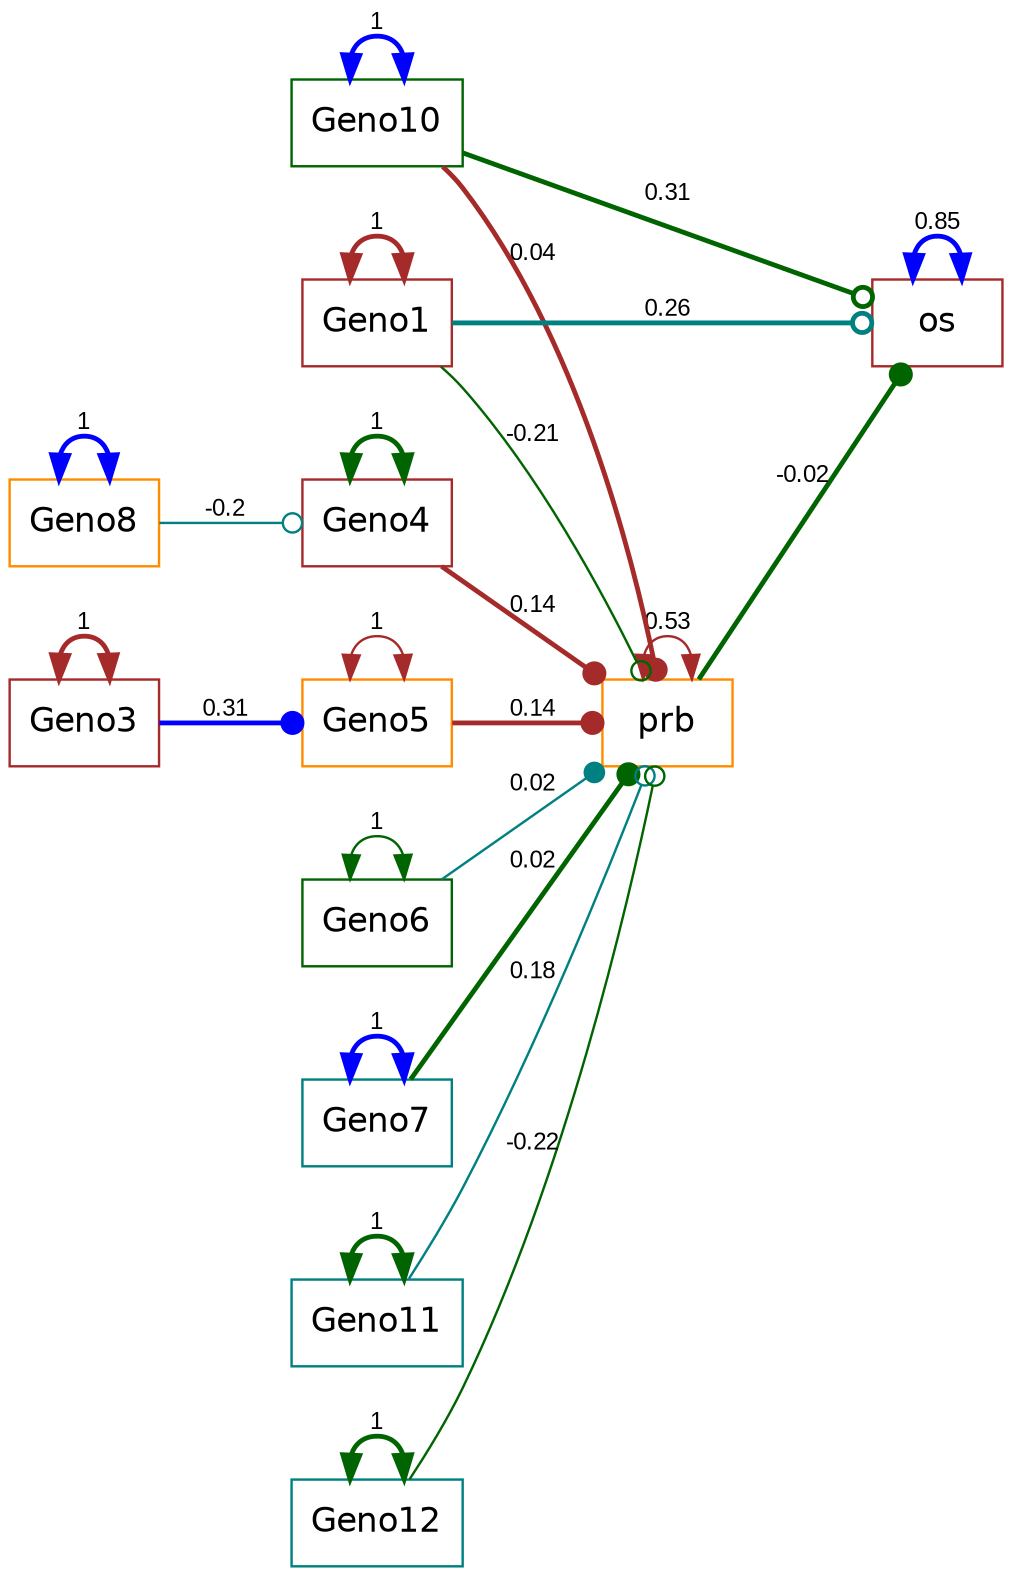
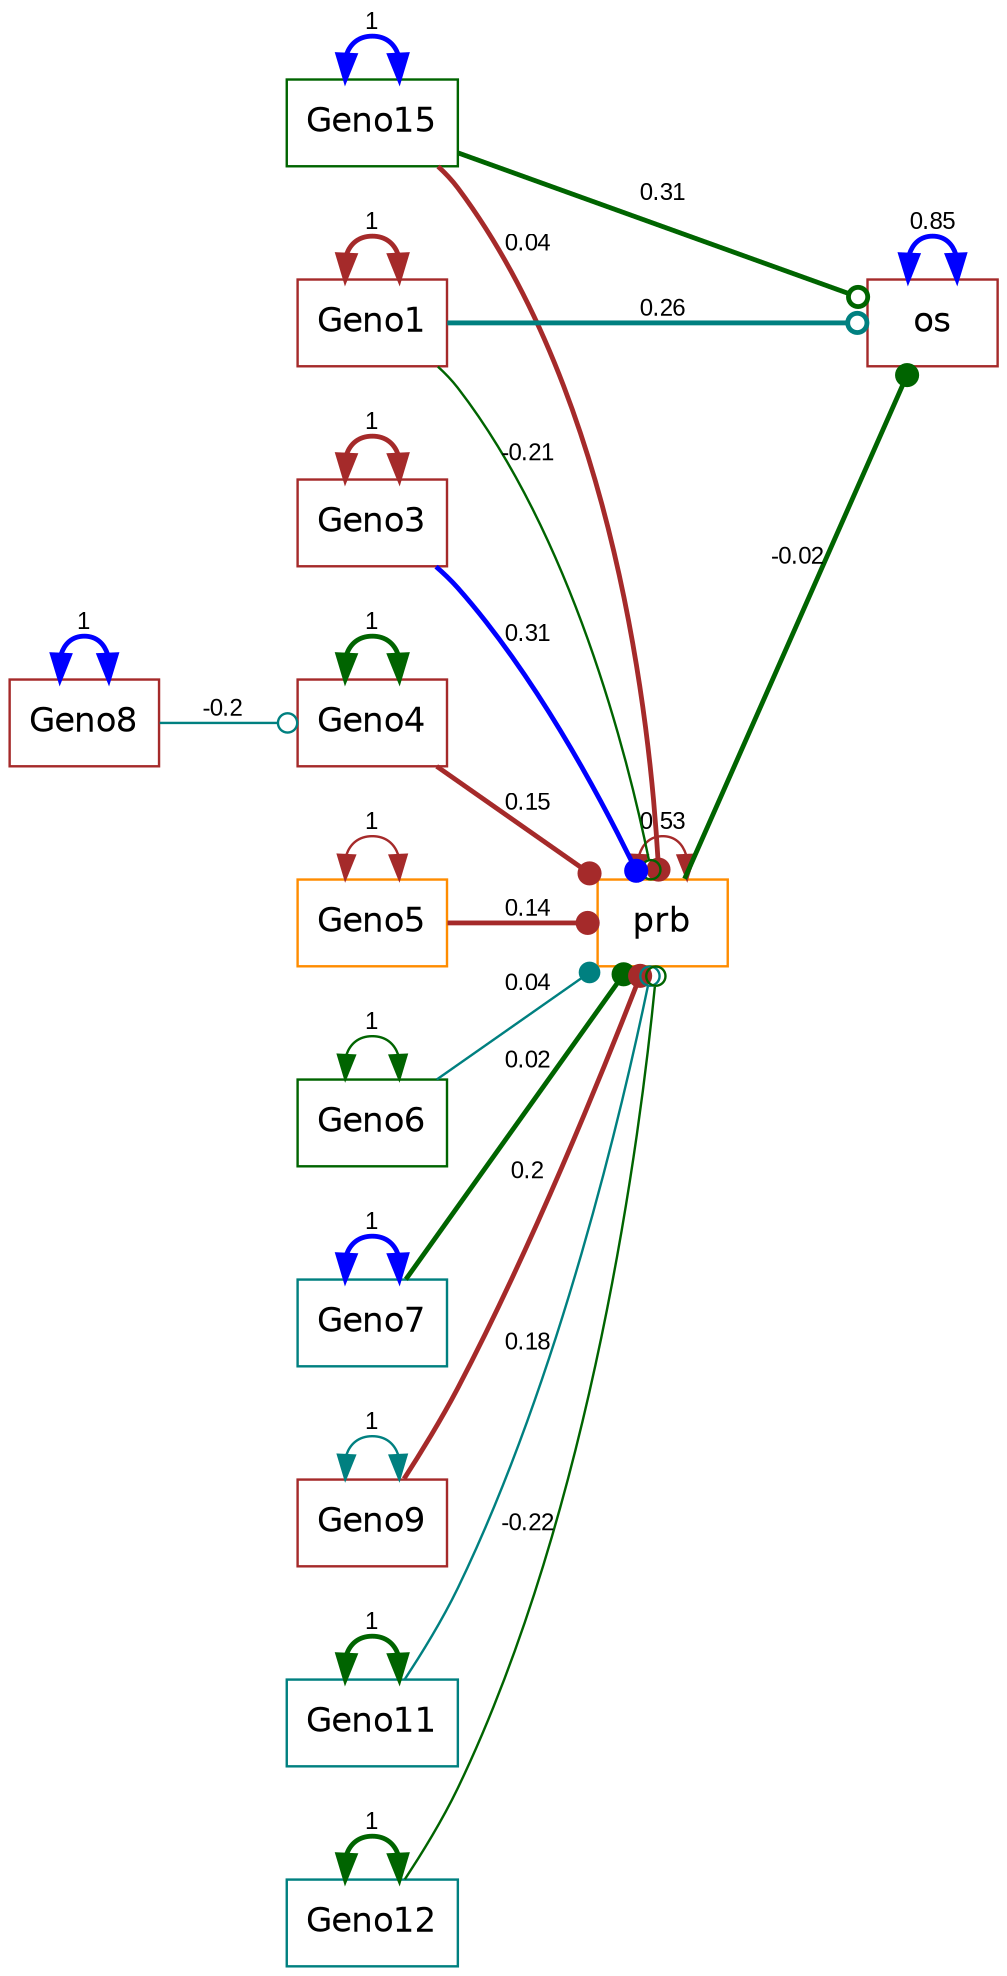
(377, 123) -> (372, 123)
(84, 523) -> (84, 723)
(533, 606) -> (528, 804)
(221, 723) -> (545, 706)
(533, 784) -> (528, 984)
none -> (372, 1523)
